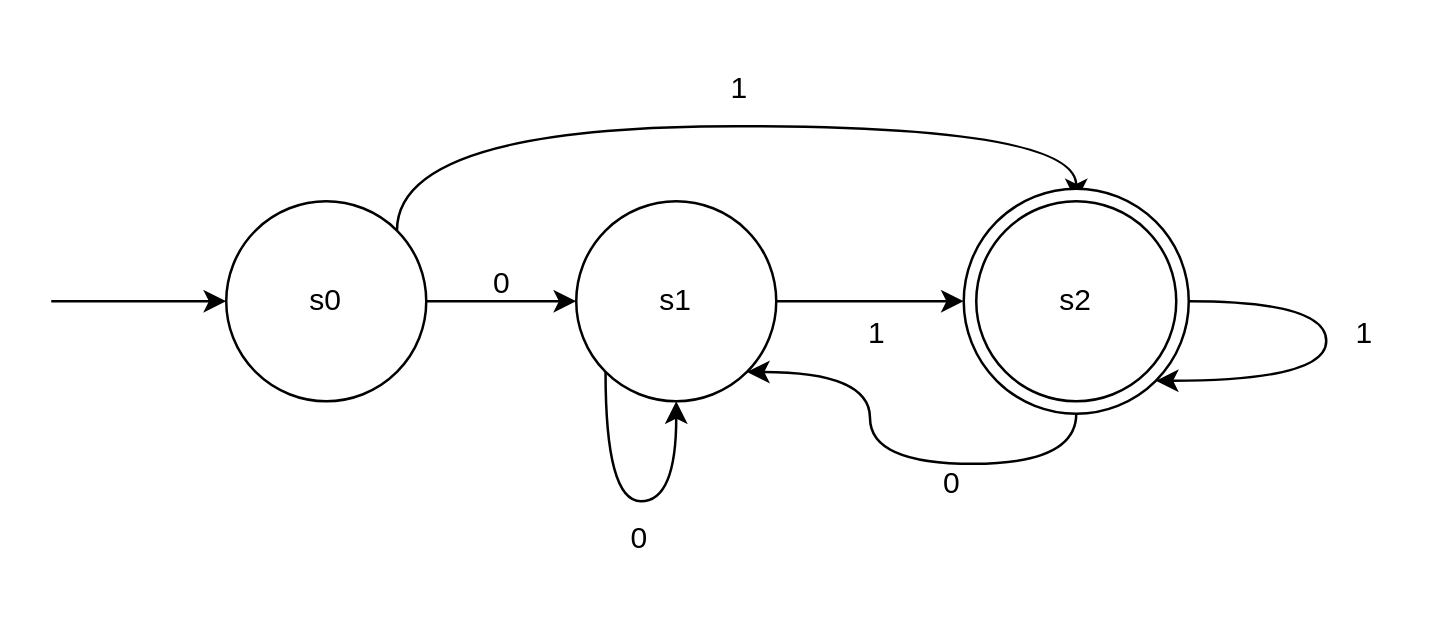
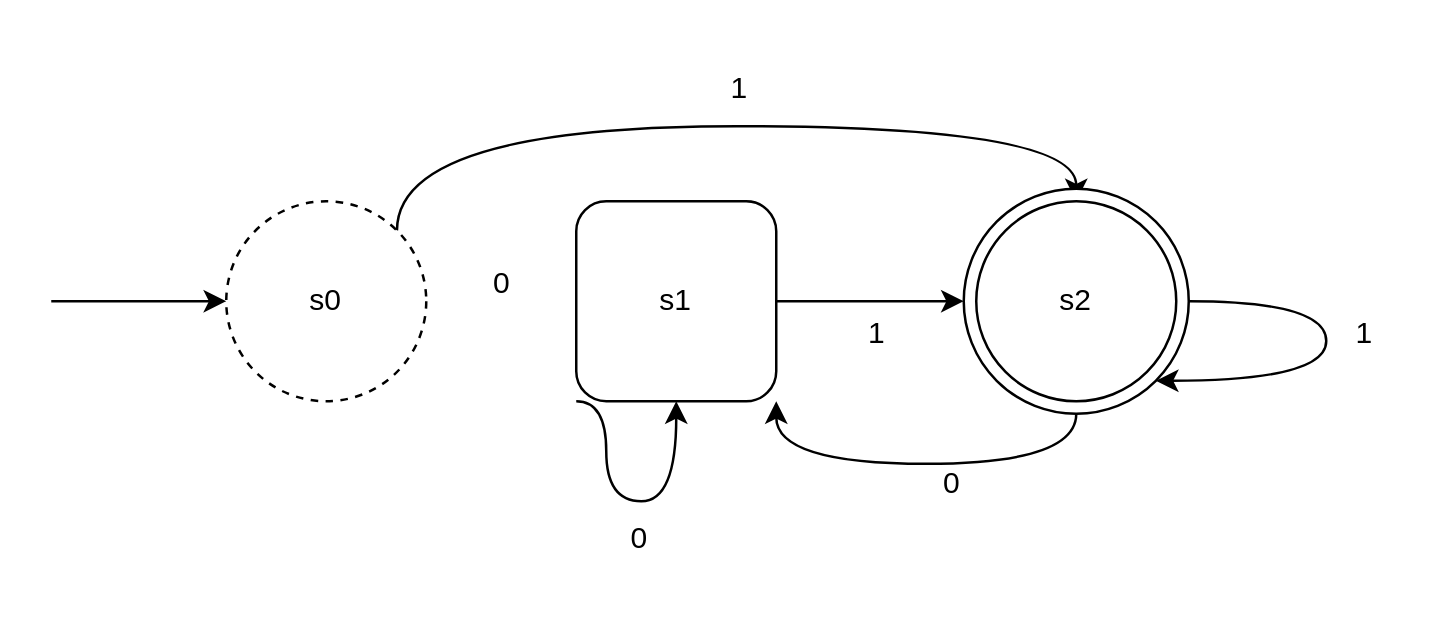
(326, 301) -> (326, 301)
(493, 301) -> none
(676, 301) -> (676, 301)
